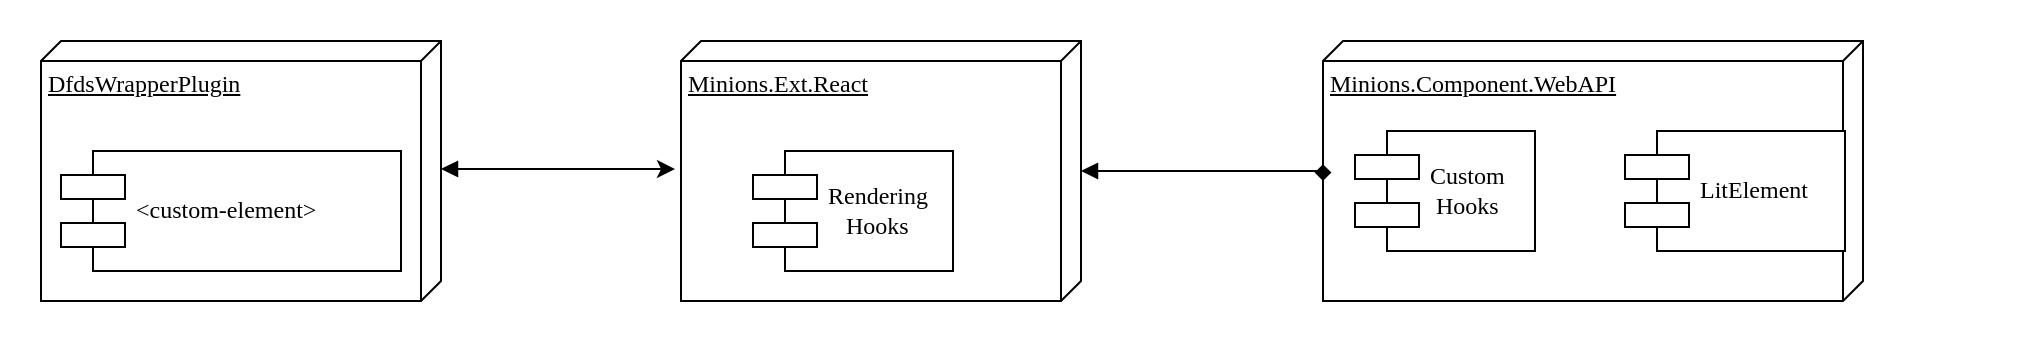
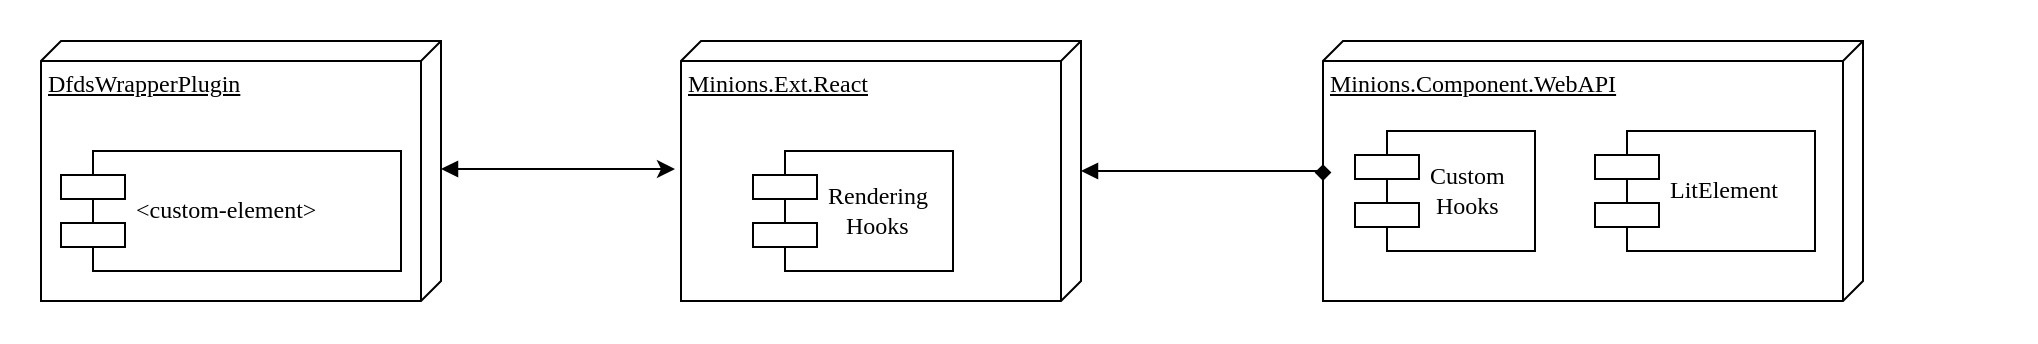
(1735, 191) -> (1705, 191)
